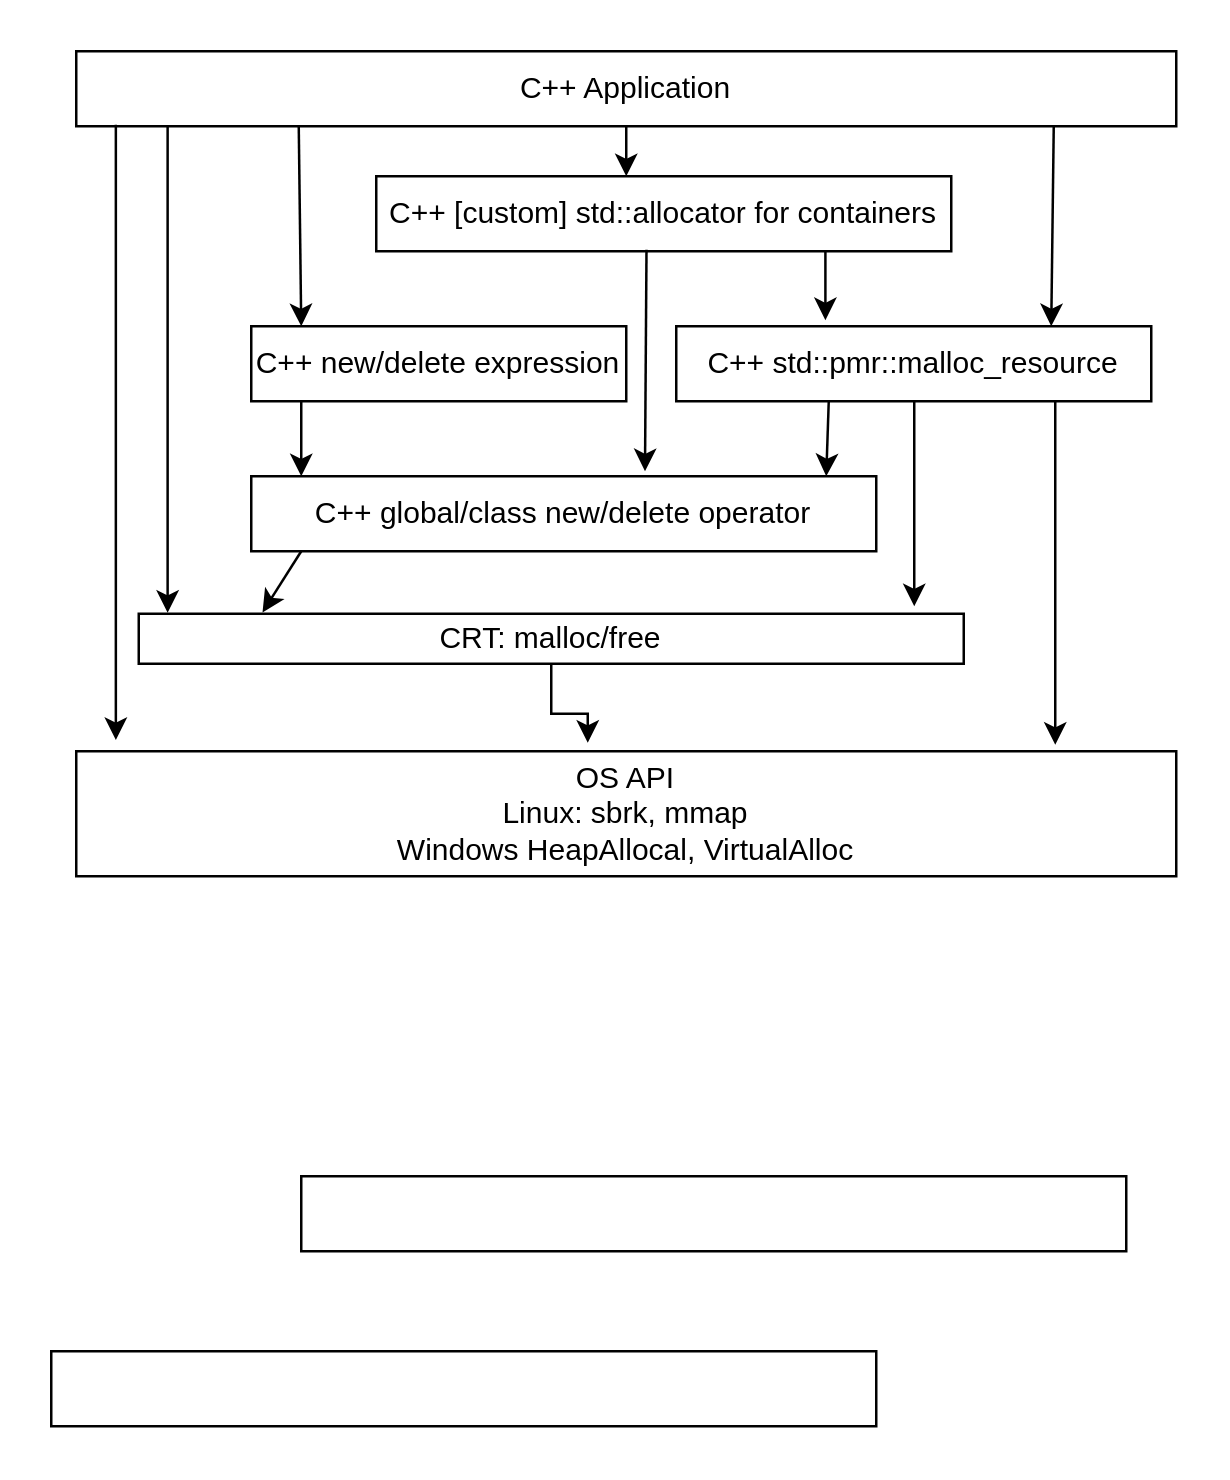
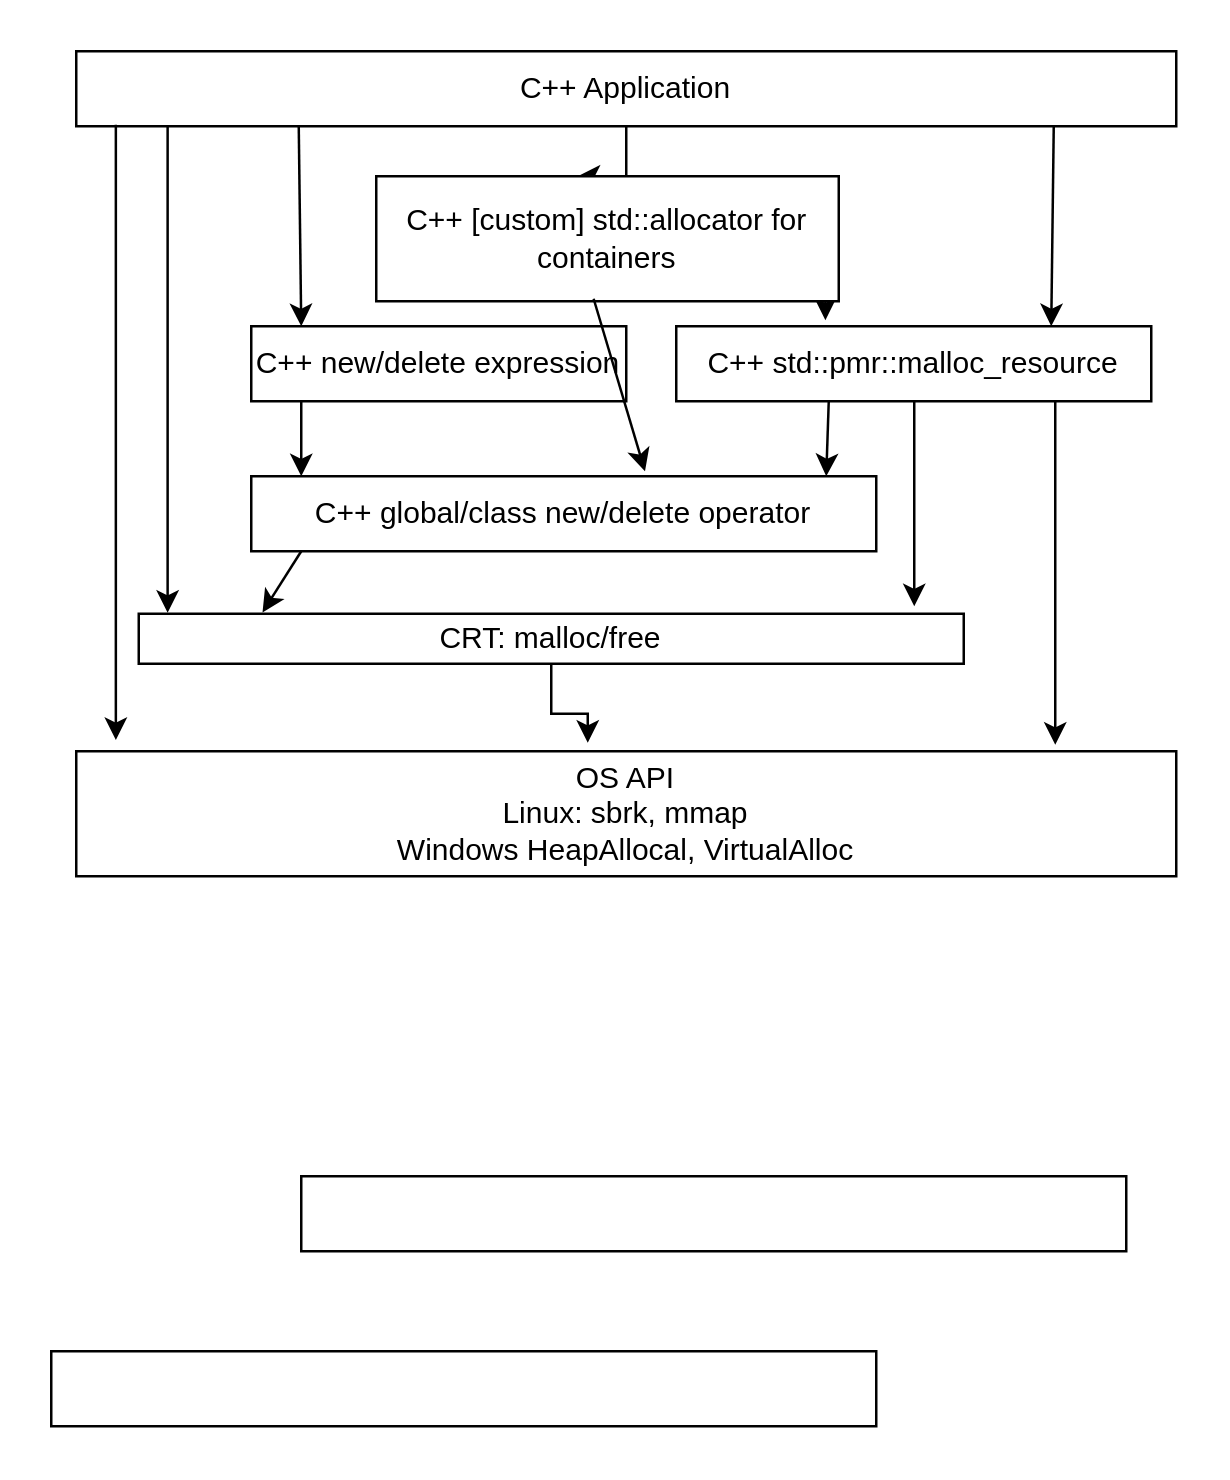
(664, 214) -> (608, 239)
